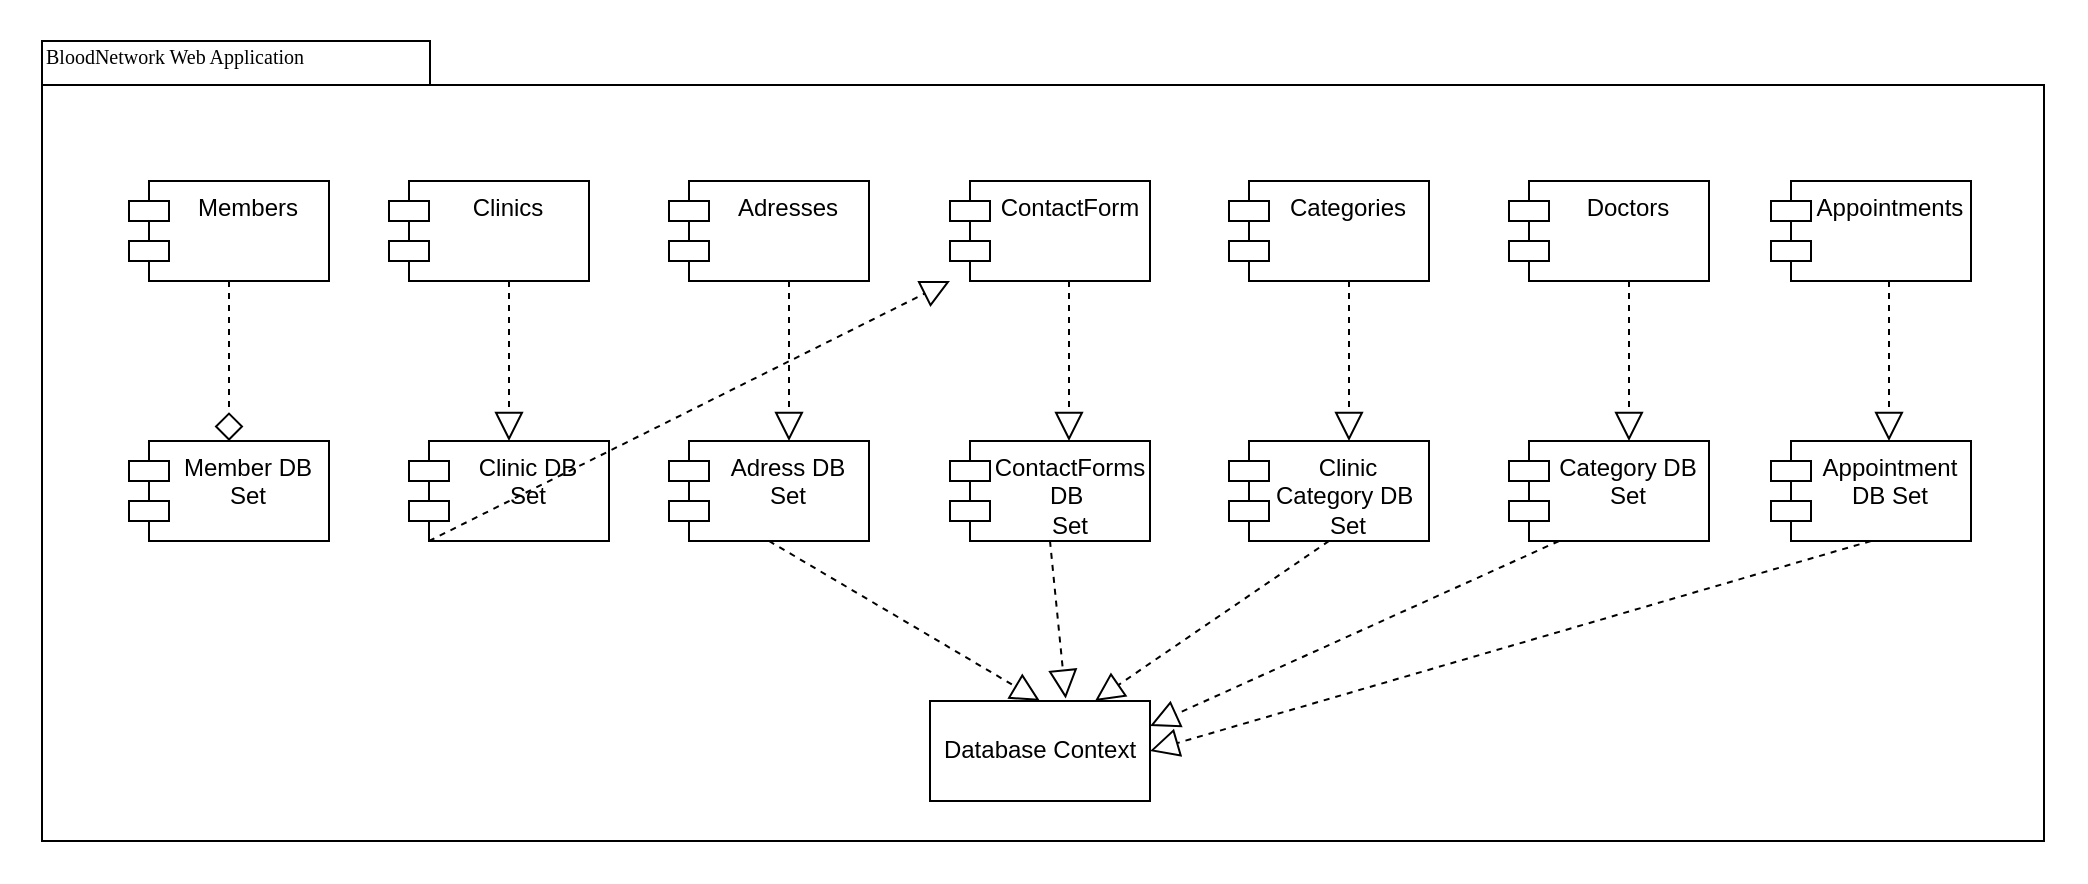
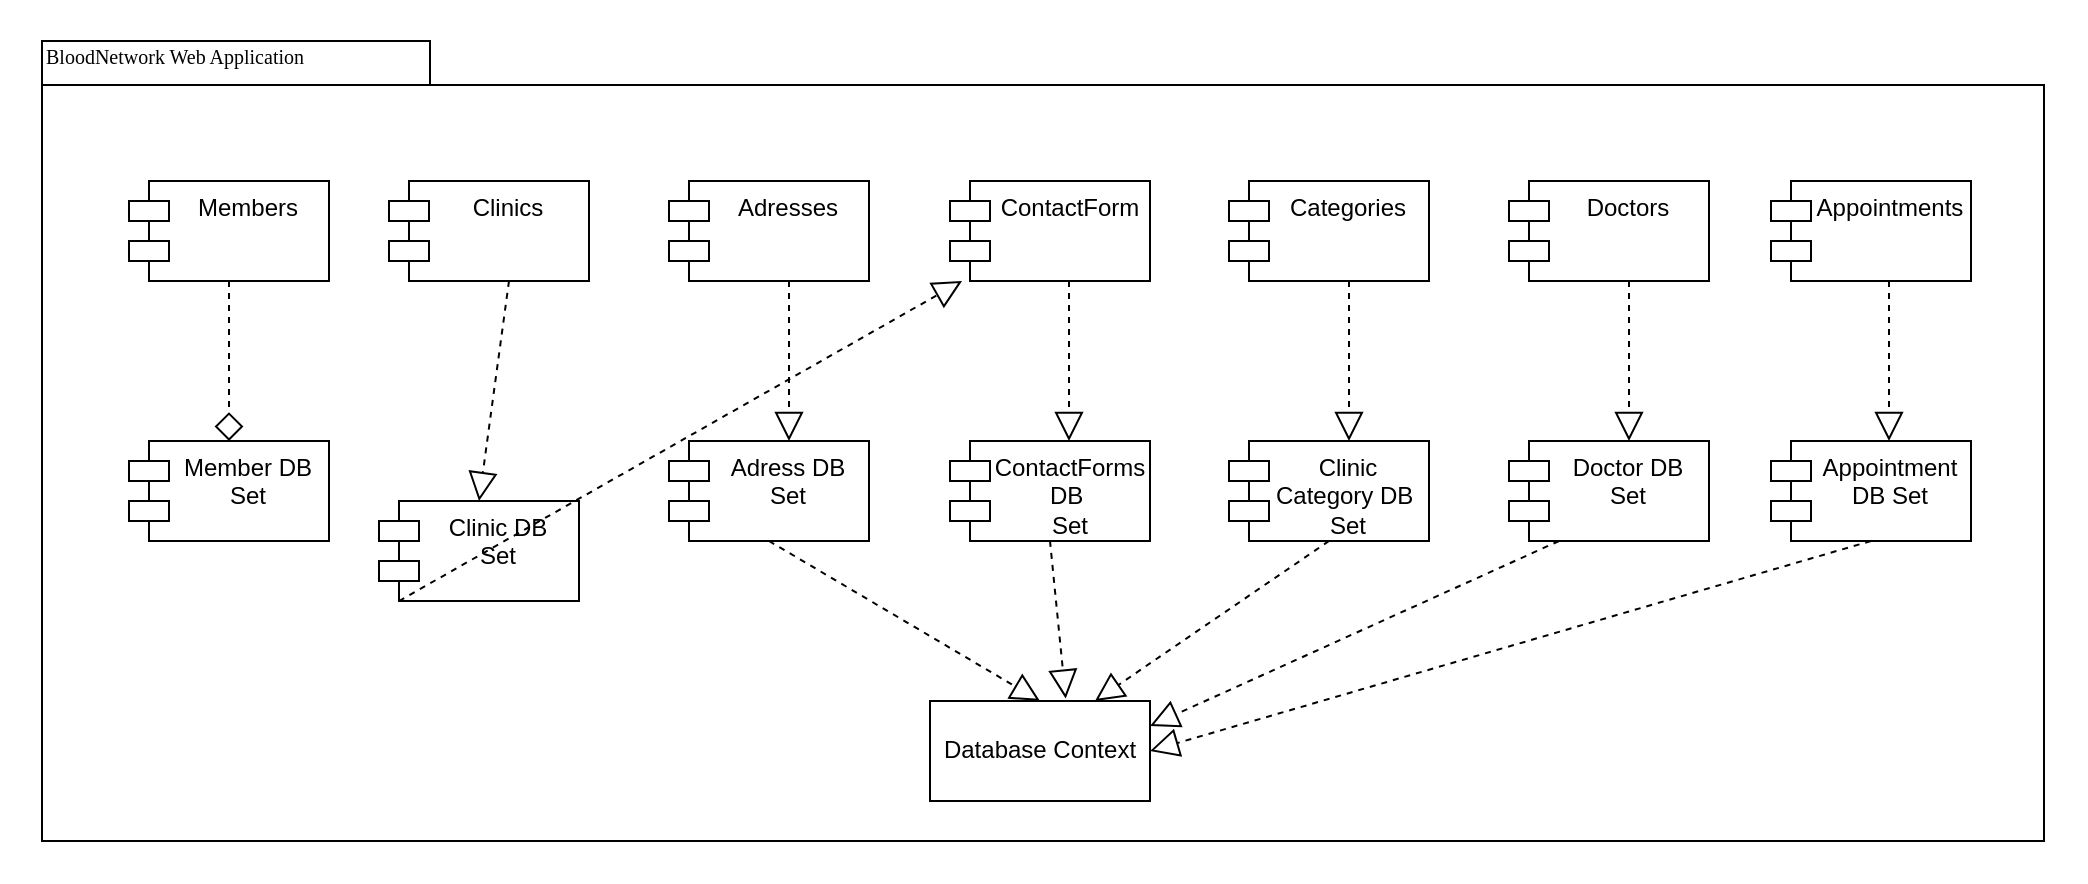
(1629, 484) -> (1629, 484)
(509, 491) -> (479, 551)
